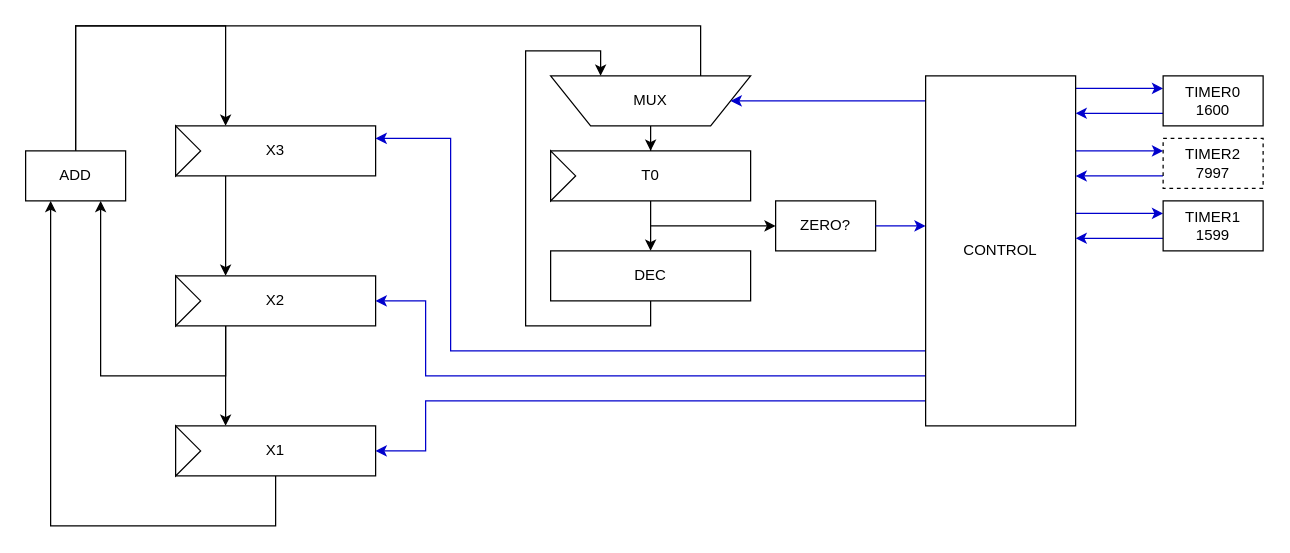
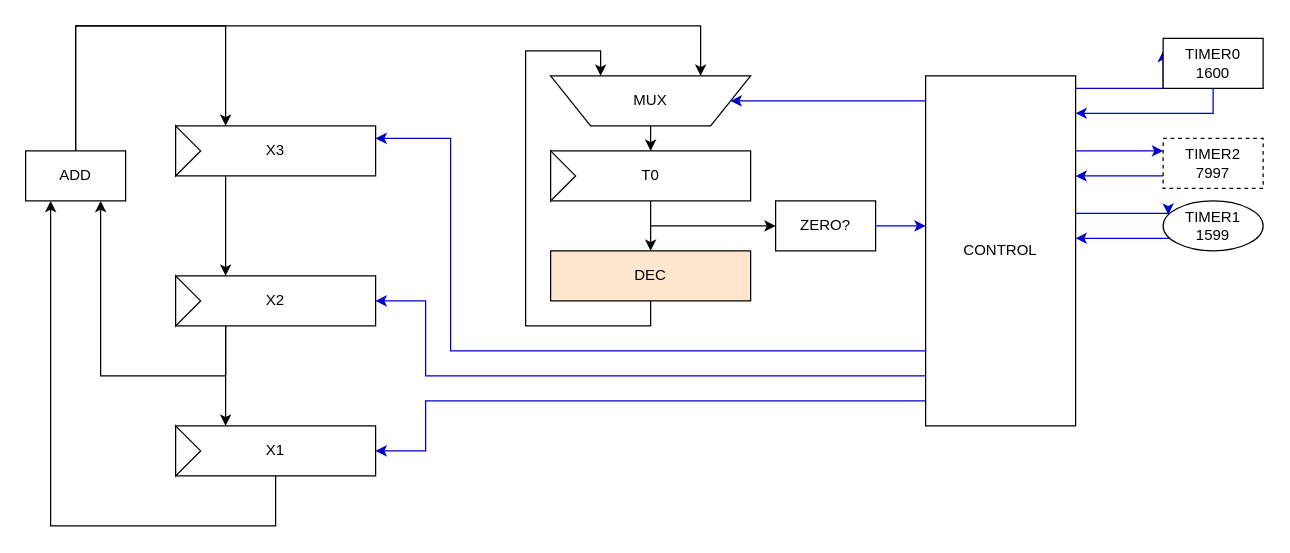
(701, 69) -> (701, 66)
(1213, 101) -> (1213, 63)
(1213, 226) -> (1213, 226)
(651, 276) -> (651, 276)
